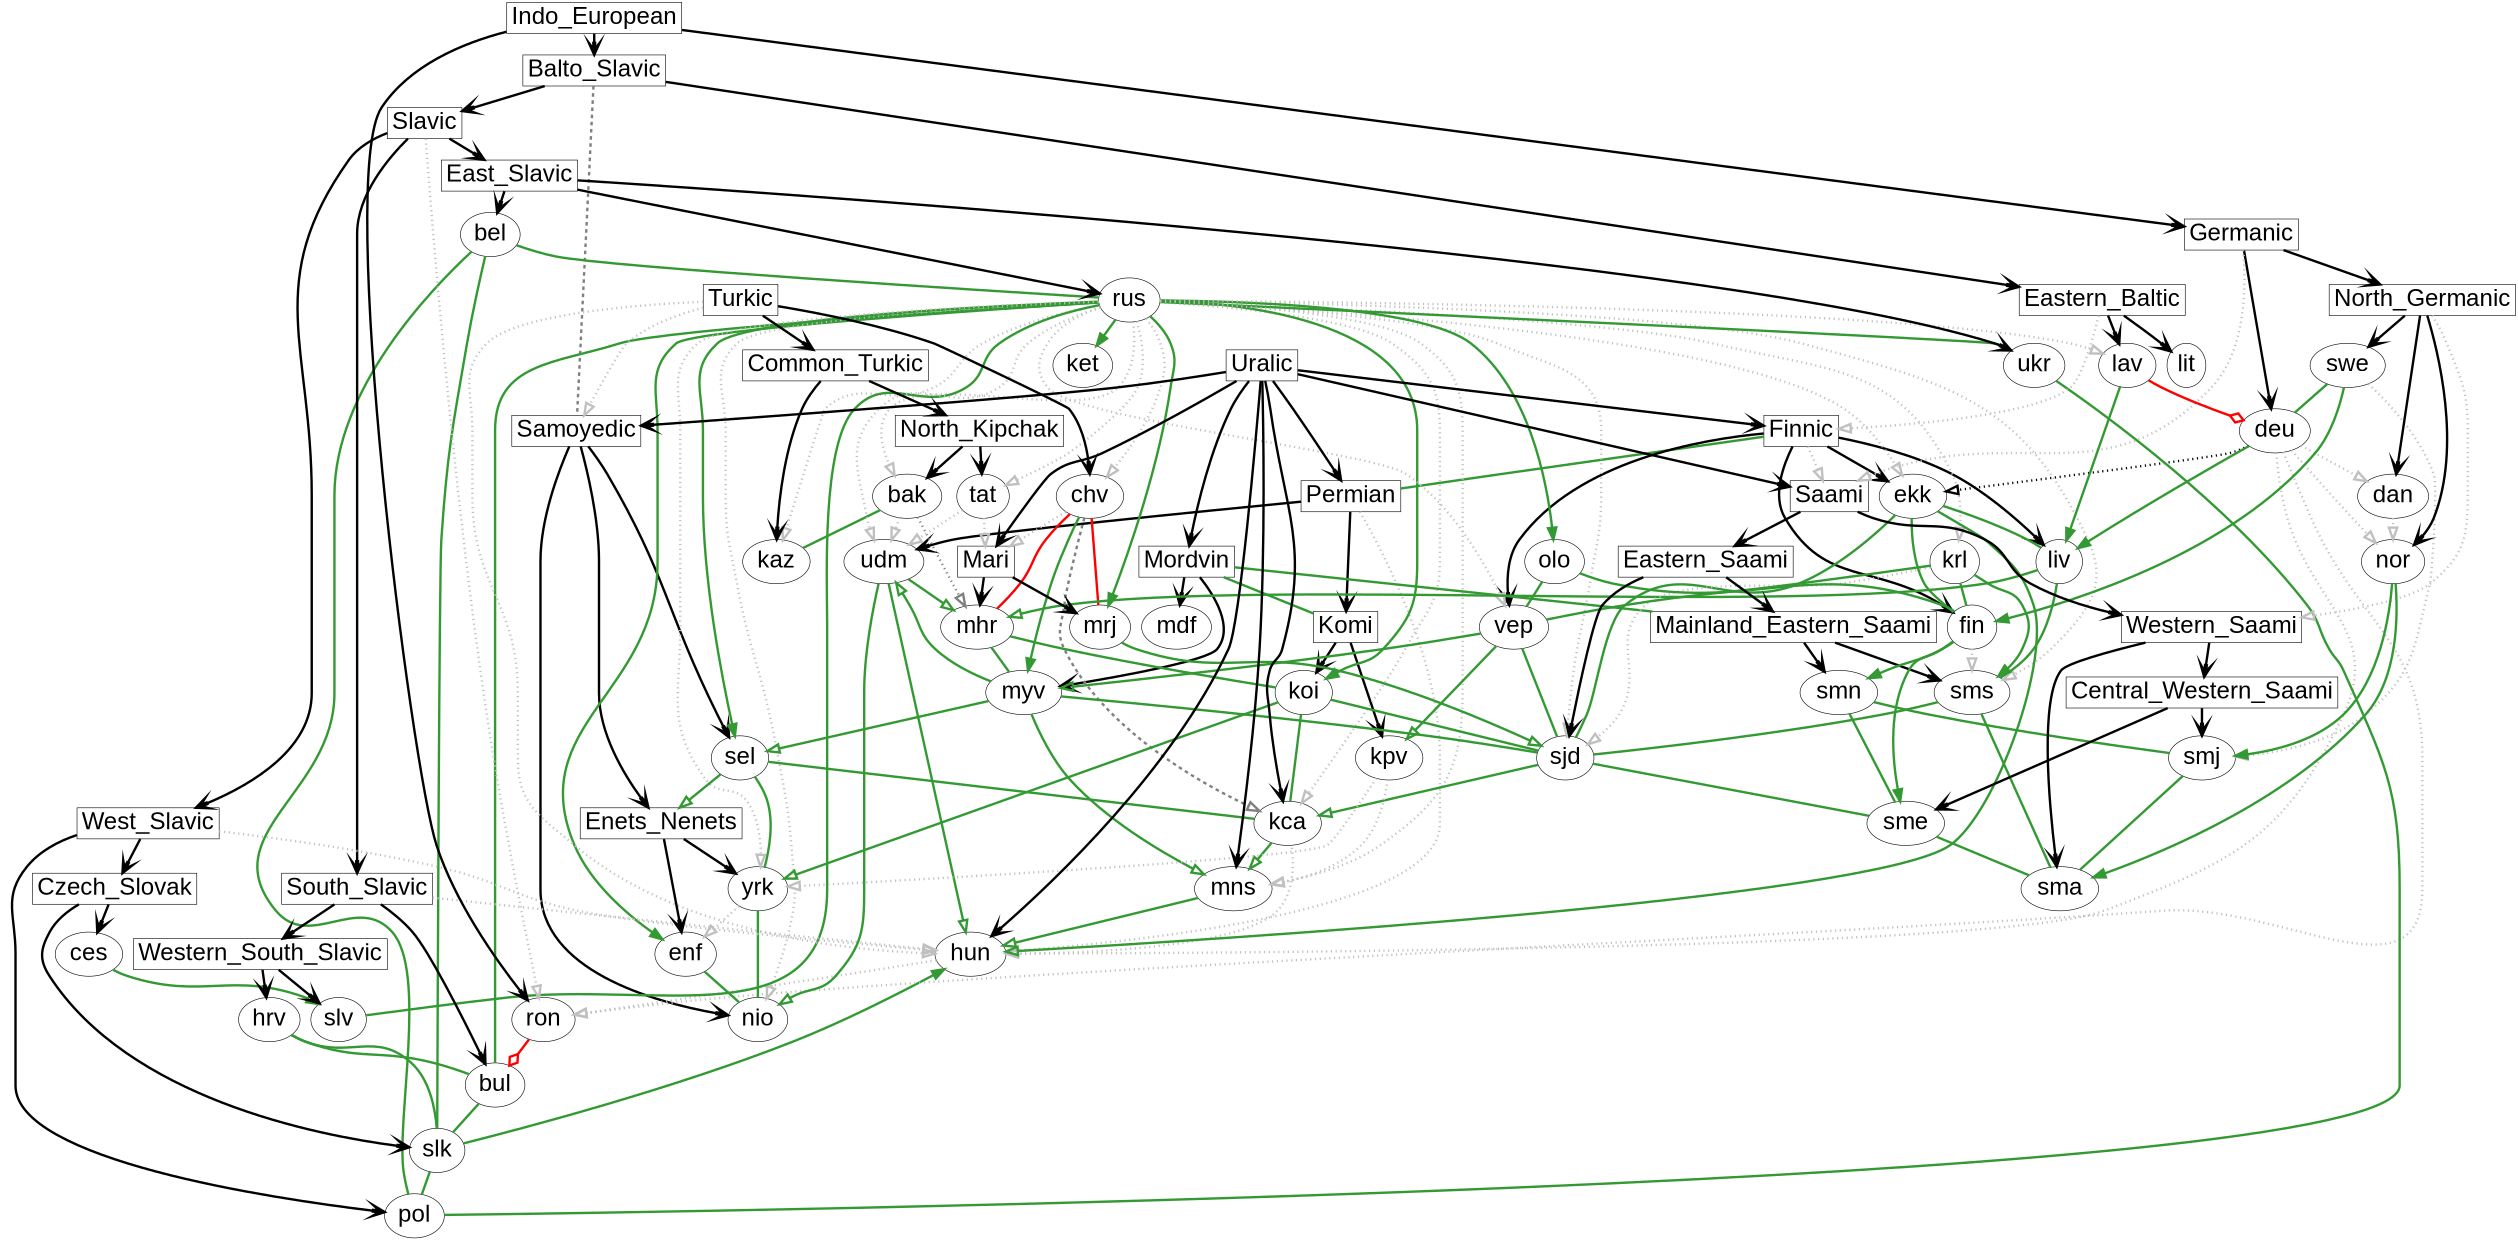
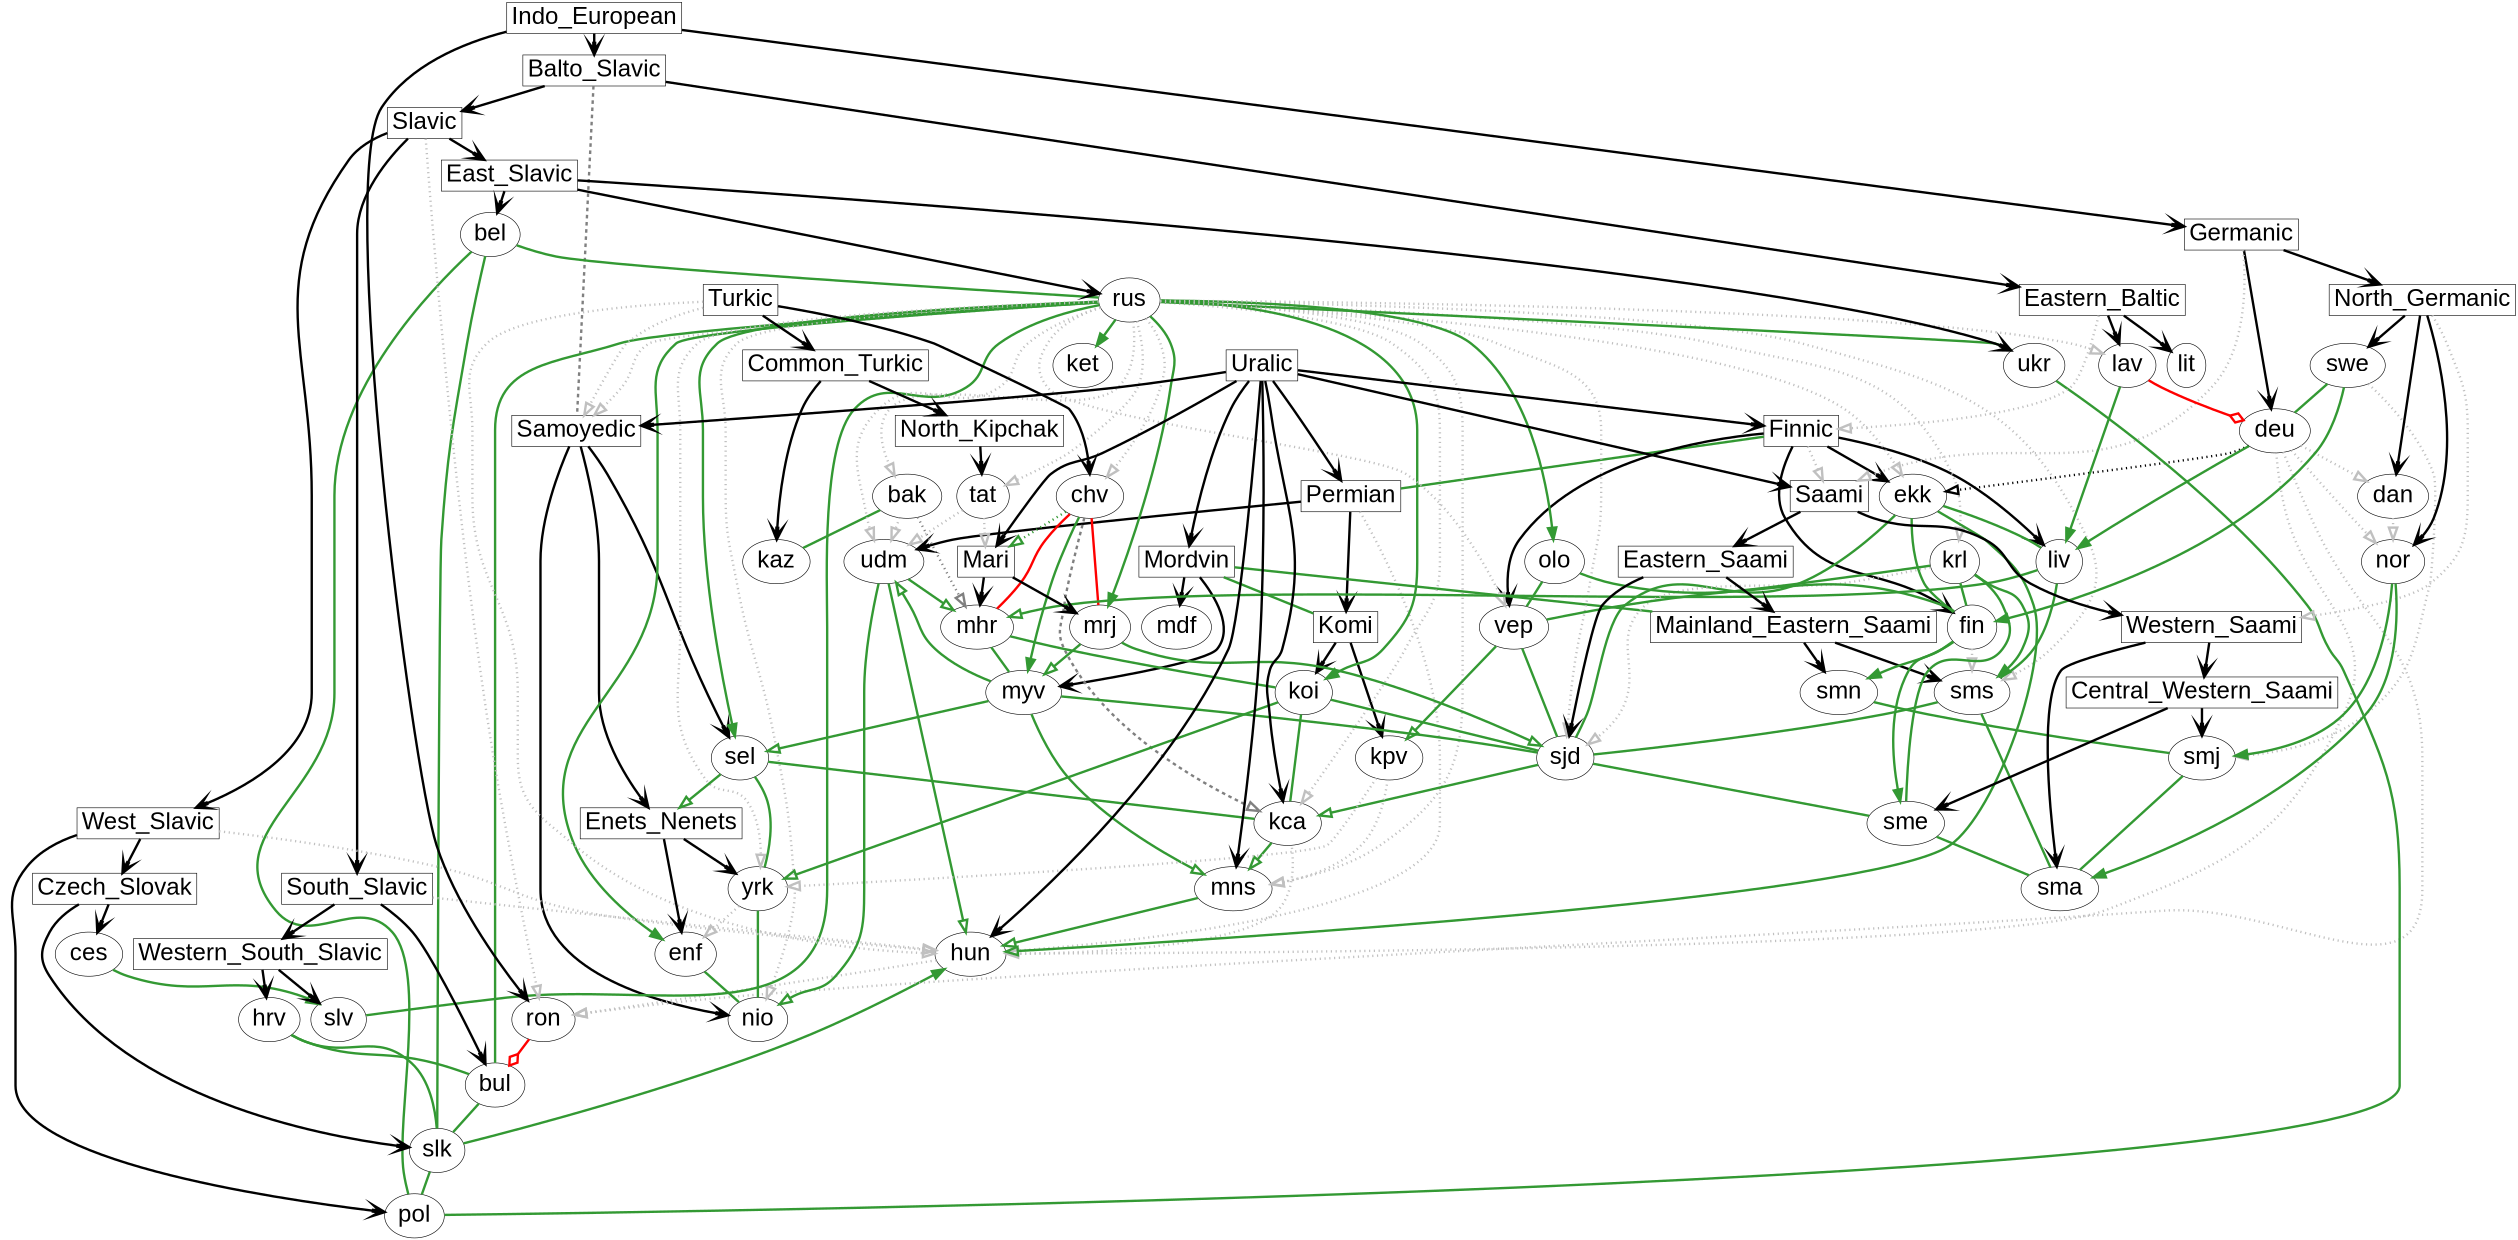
(931, 389) -> (834, 322)
(949, 458) -> none
(1047, 524) -> (1047, 524)
(1308, 659) -> (1065, 657)
(1872, 758) -> (1943, 661)
